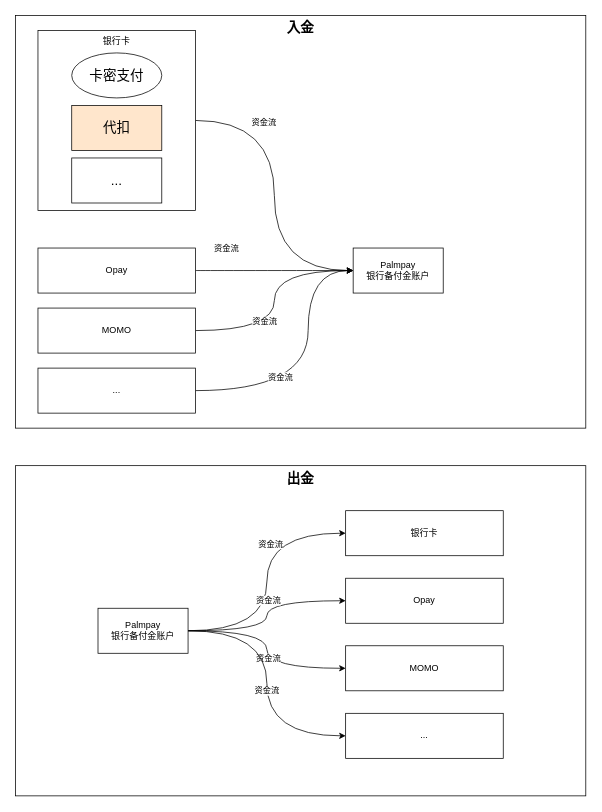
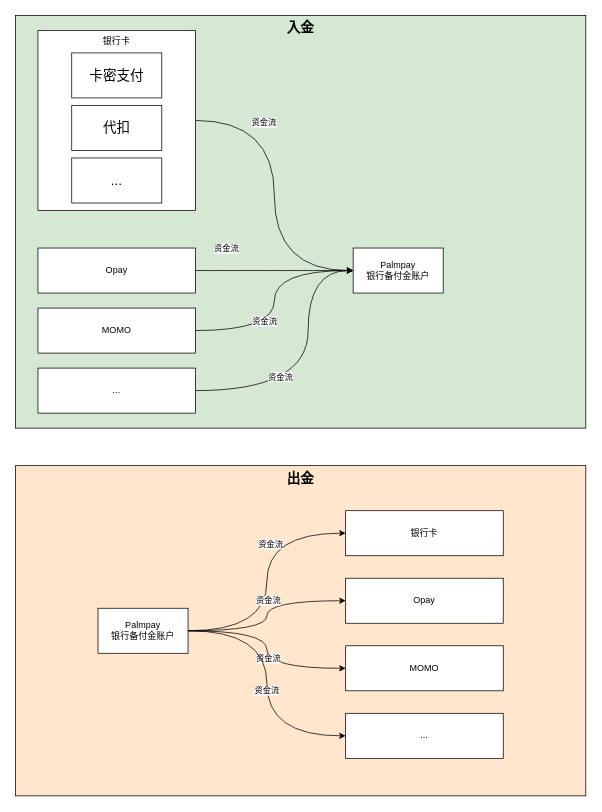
(117, 75) -> (117, 75)
(117, 128) -> (117, 128)
(300, 222) -> (300, 222)
(300, 630) -> (300, 630)
